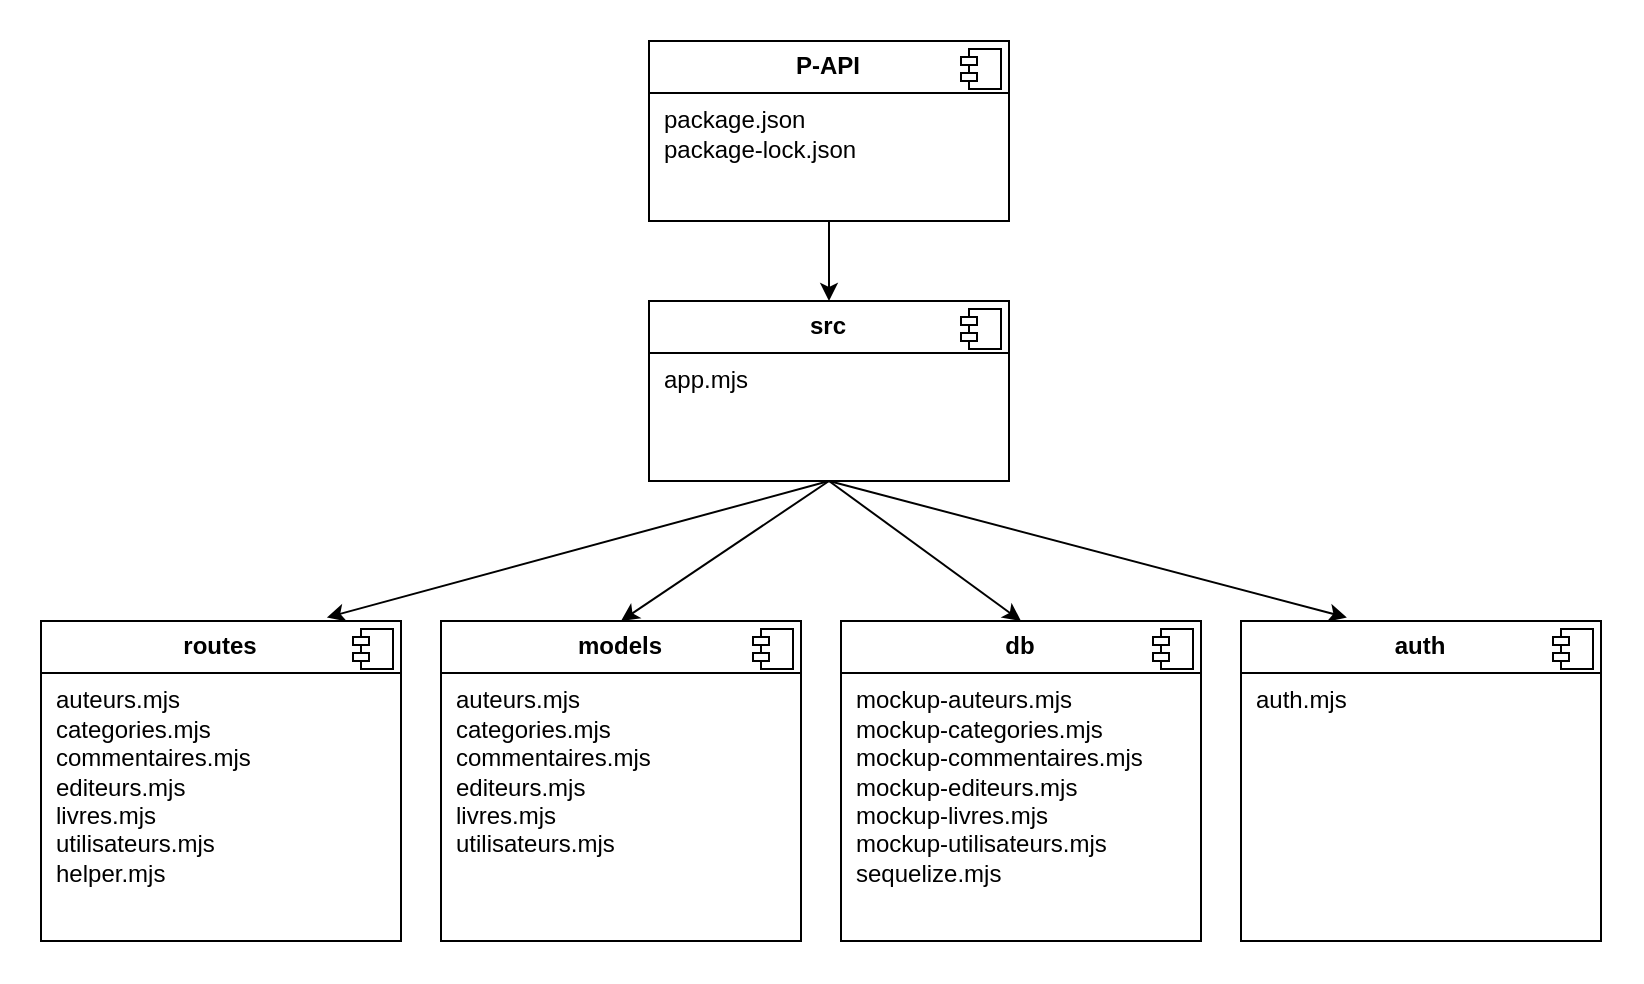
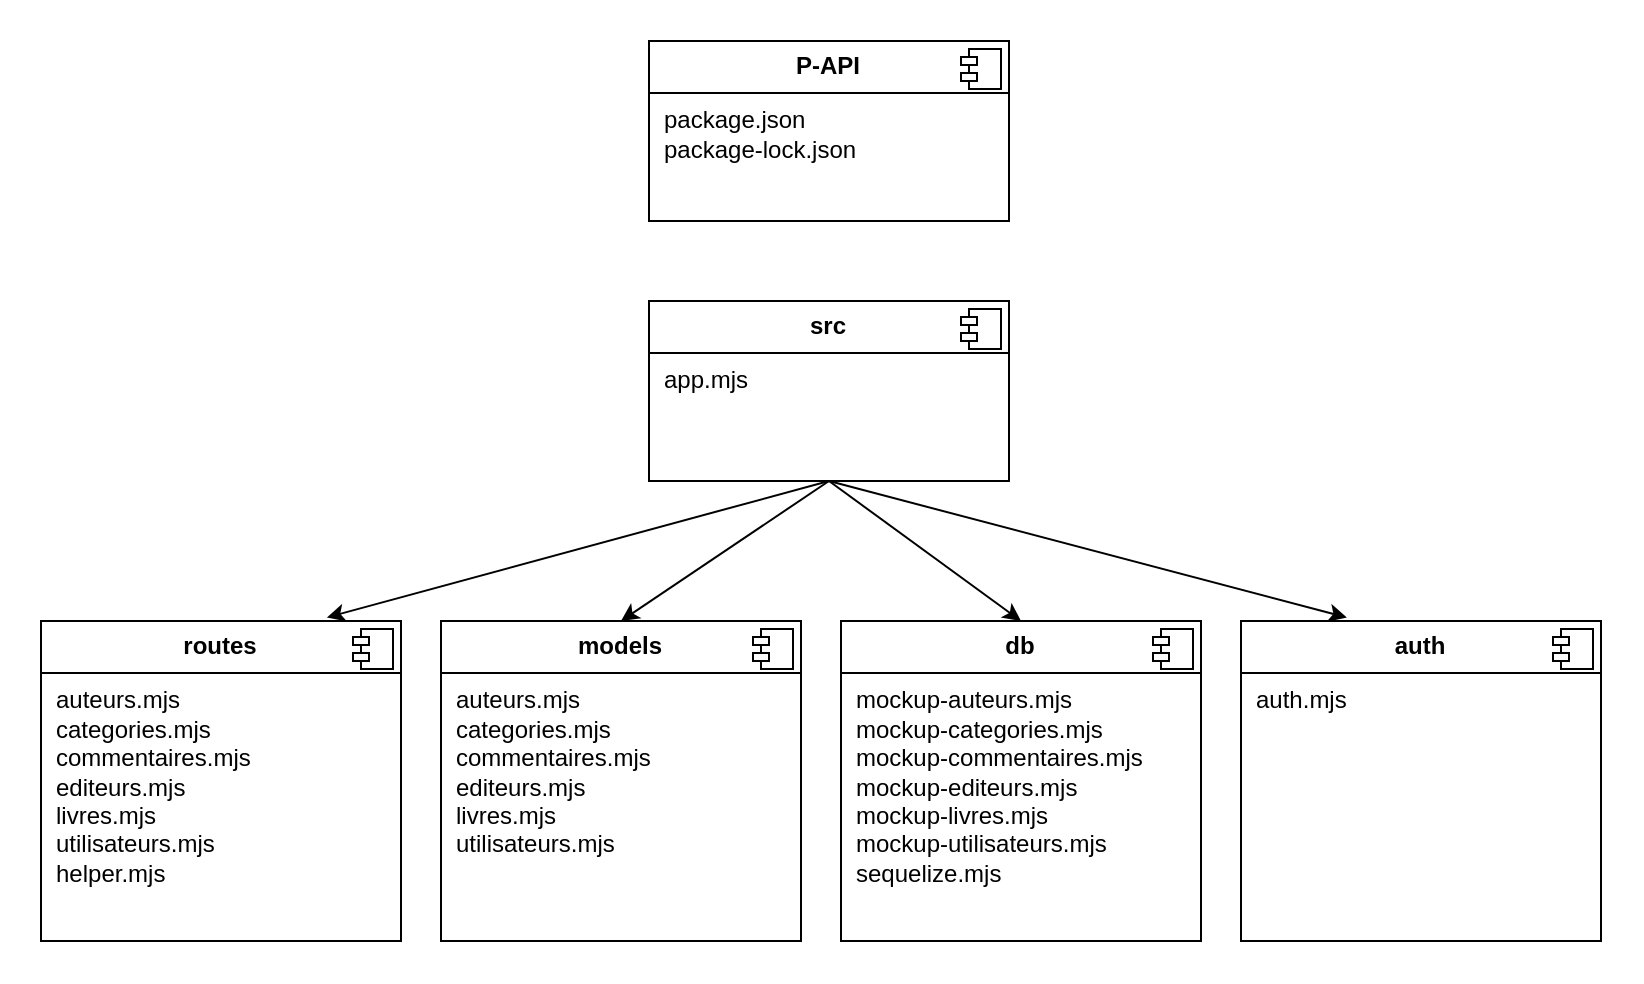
(829, 254) -> none
